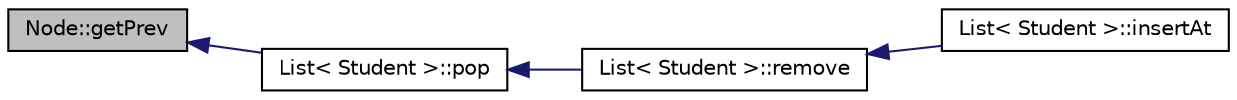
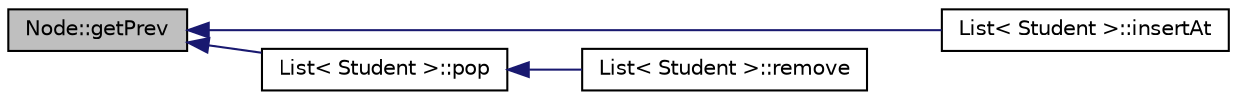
(915, 49) -> (575, 30)
